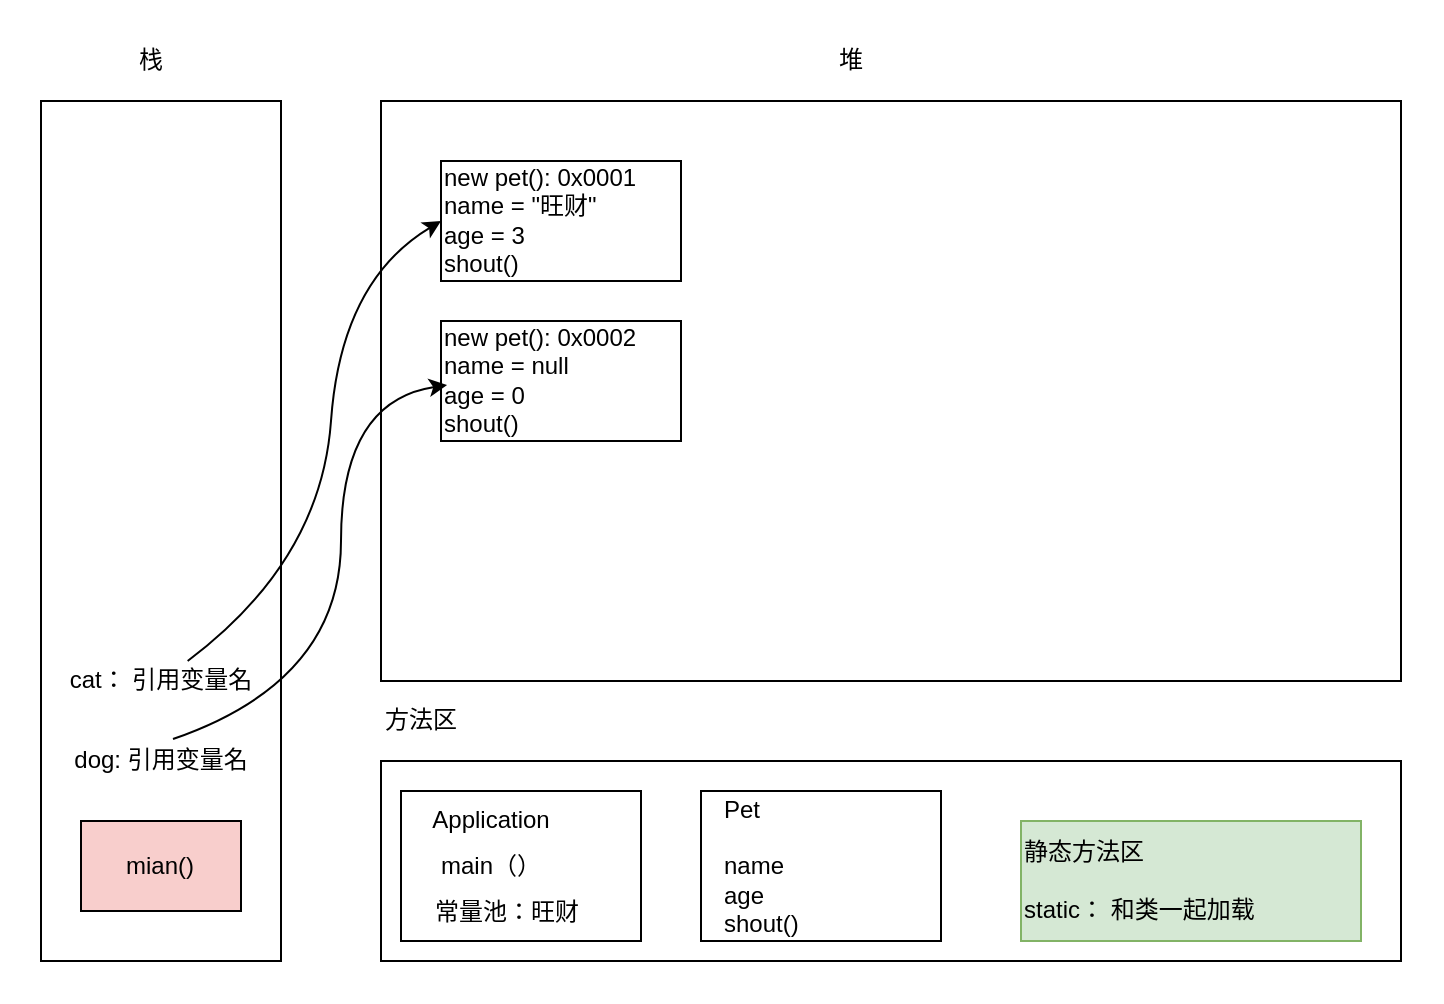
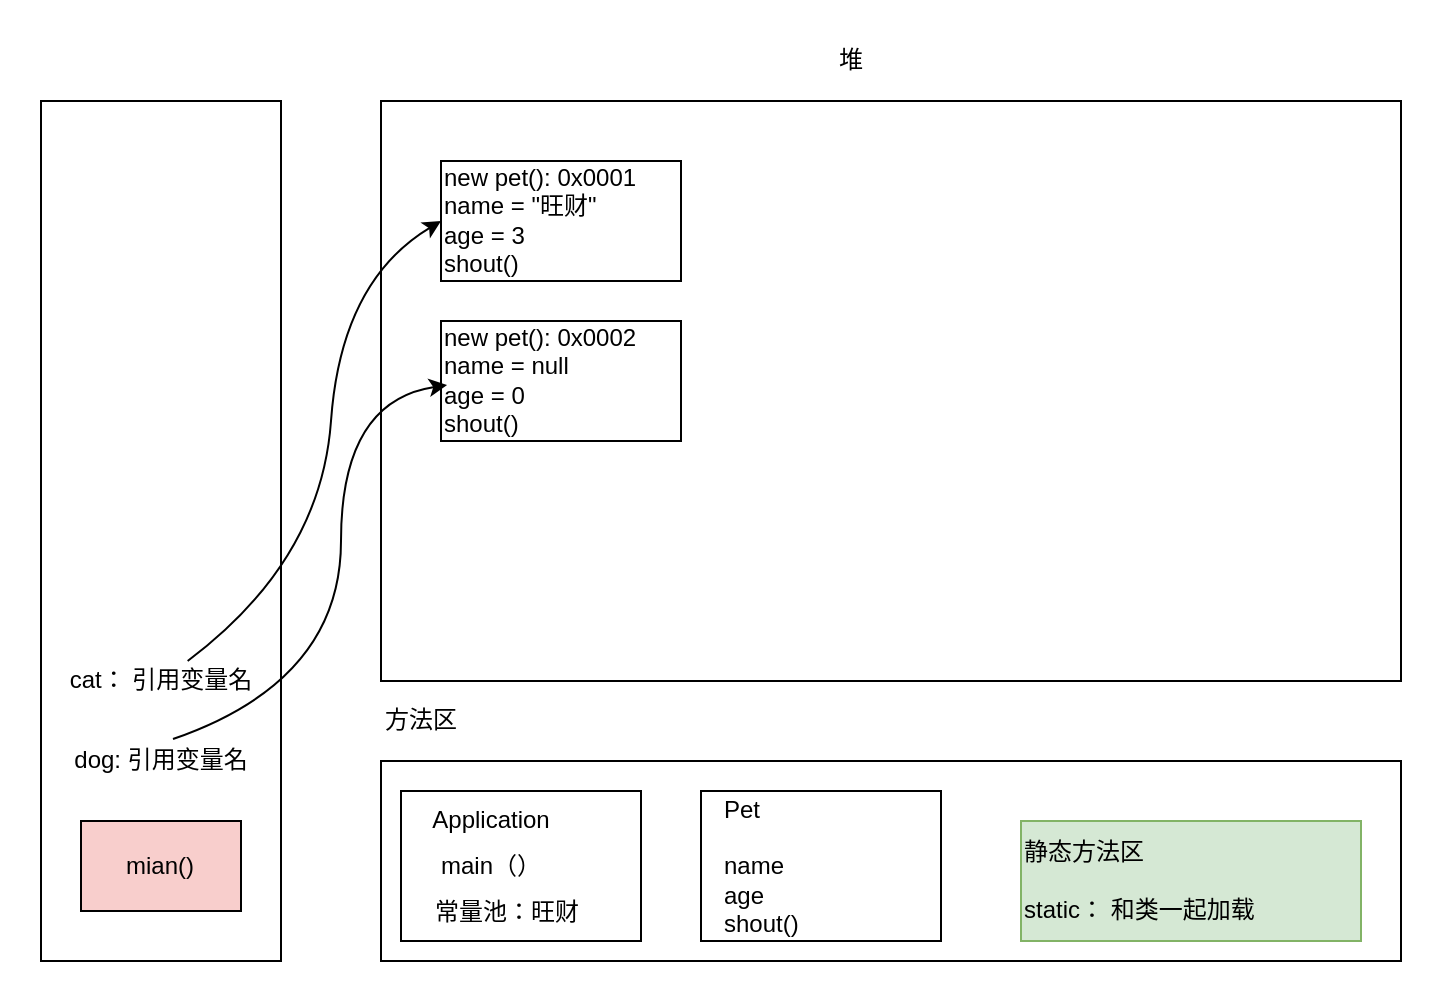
(151, 61) -> none
